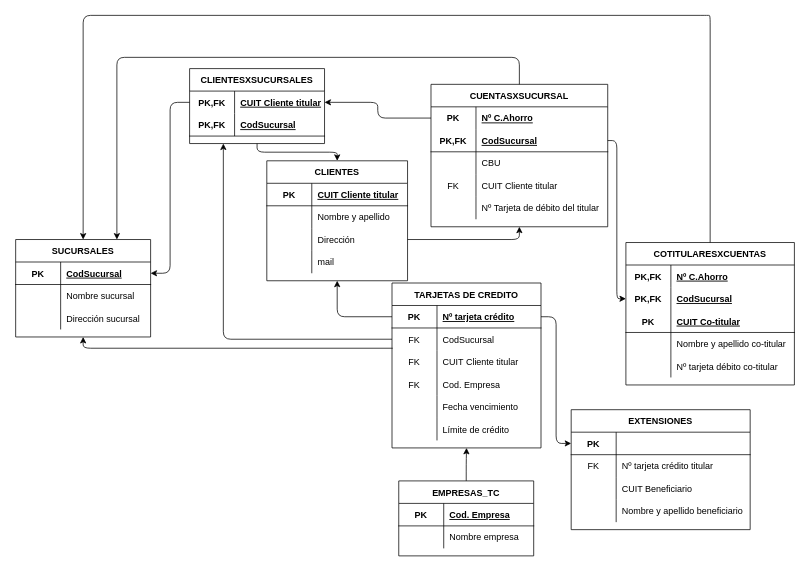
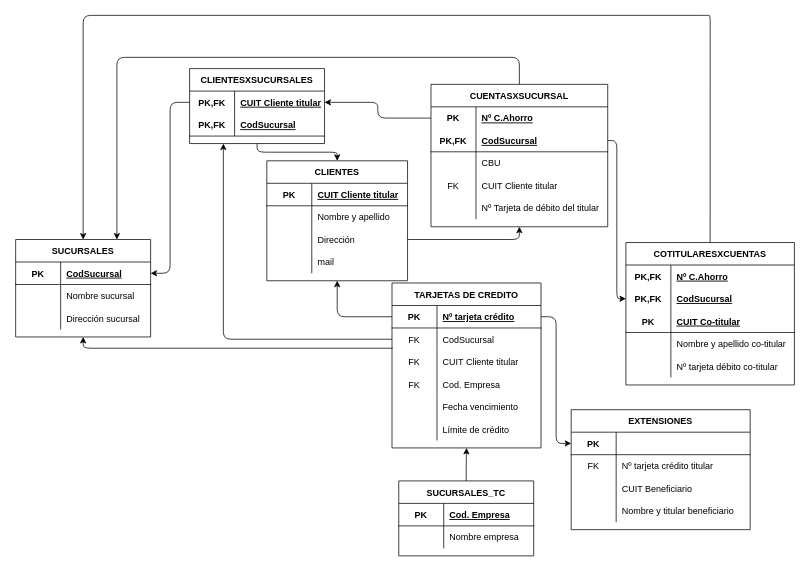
(466, 493) -> (466, 493)
(687, 512) -> (685, 512)
